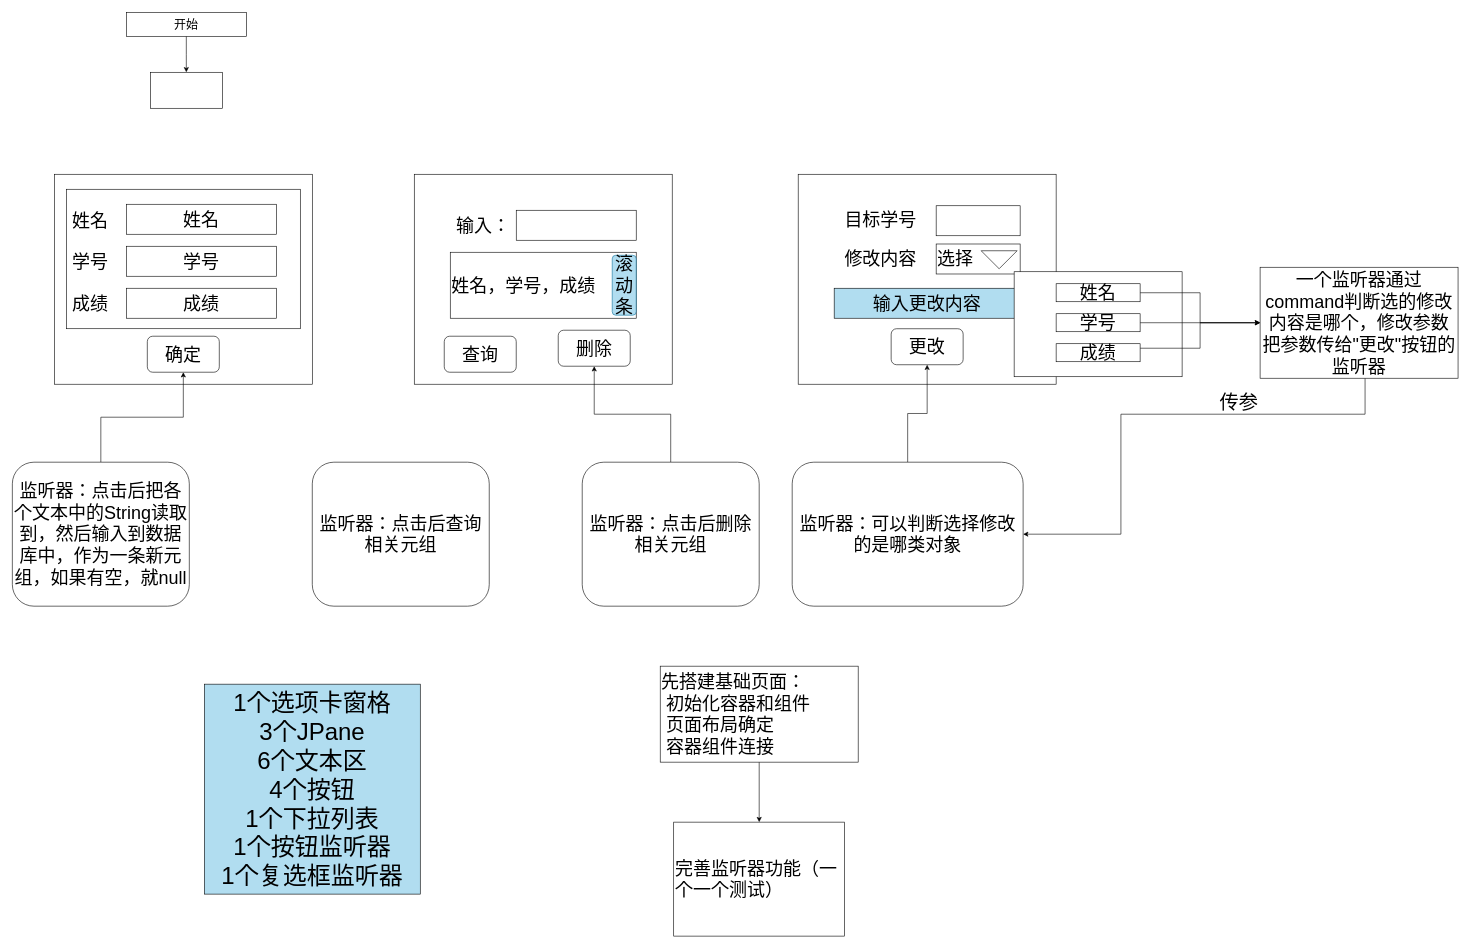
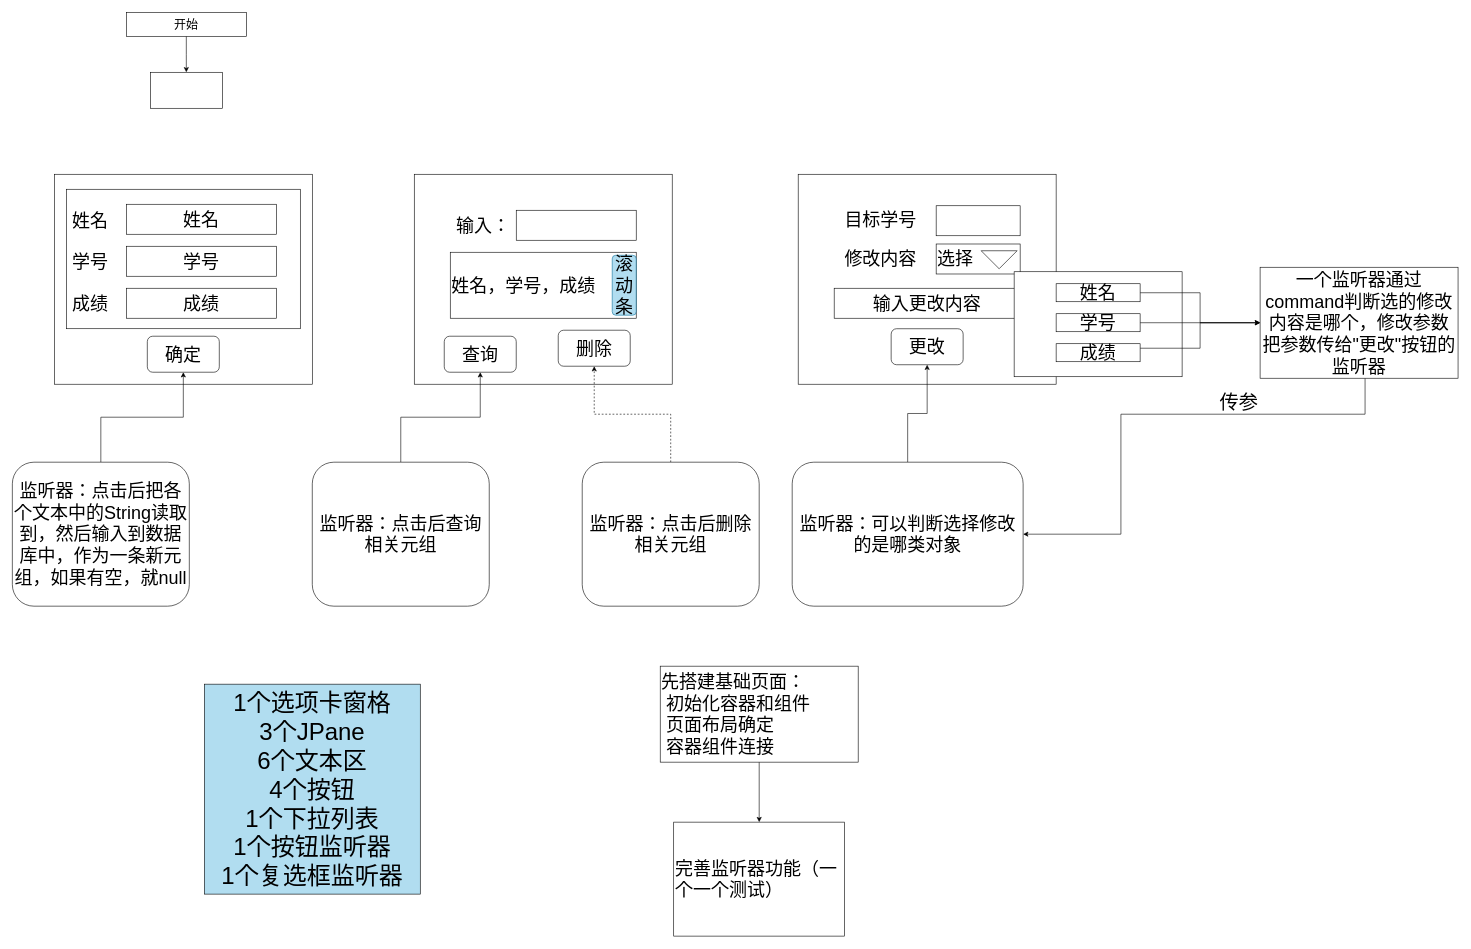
(927, 303) -> (927, 303)
none -> (480, 377)
(635, 414) -> (635, 414)
